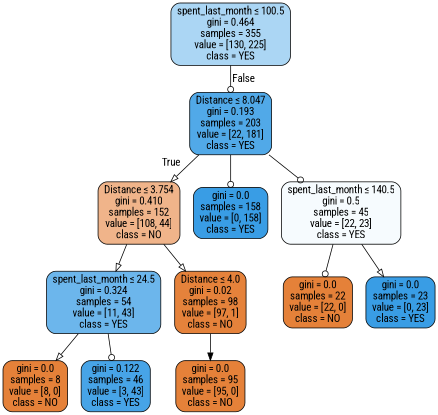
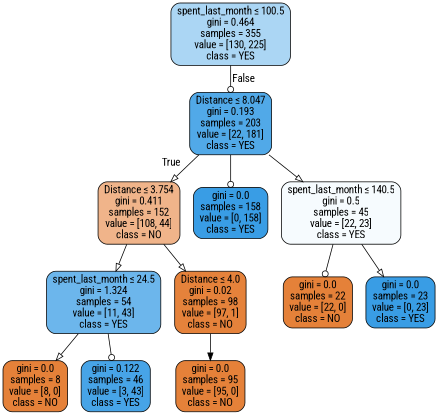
(283, 166) -> (283, 166)
(139, 201) -> (139, 201)
(104, 291) -> (104, 291)
